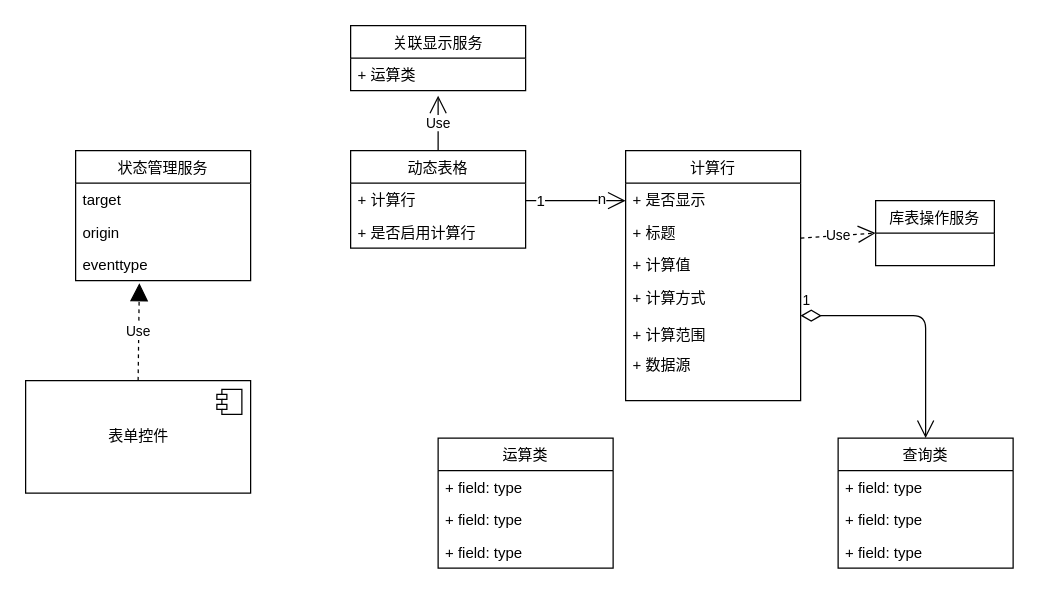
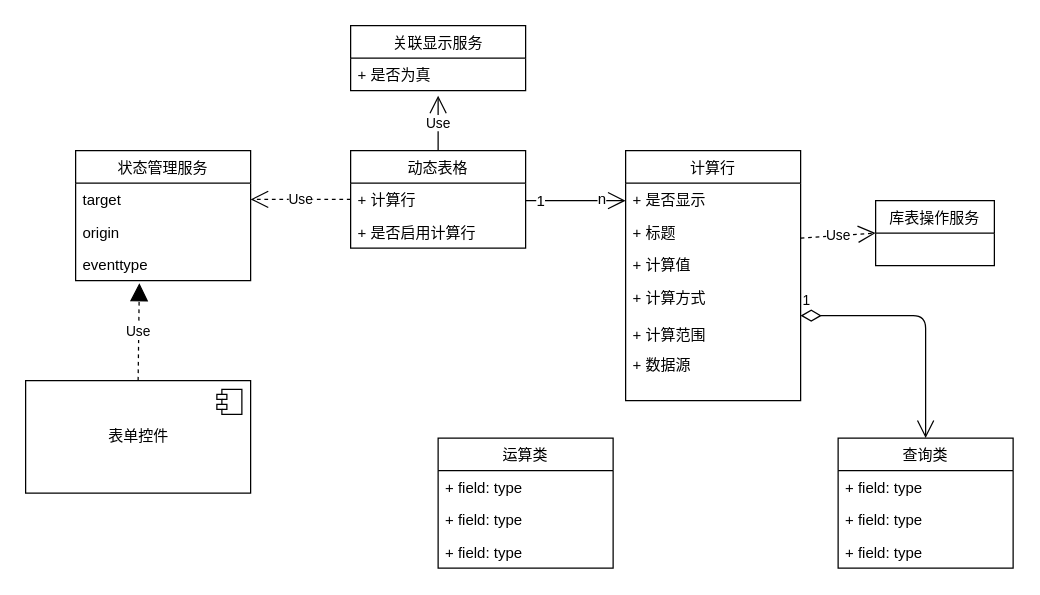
(386, 75) -> (394, 75)
none -> (303, 199)
